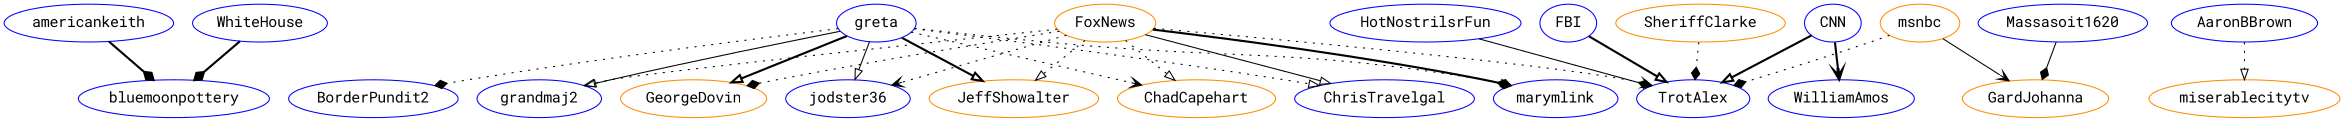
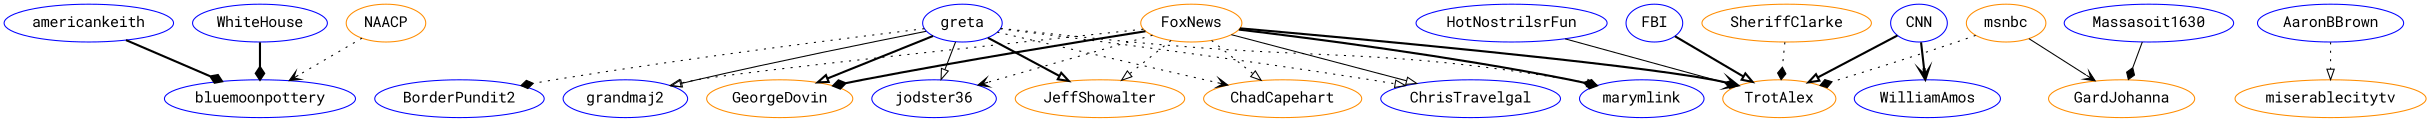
none -> (386, 23)
(2063, 23) -> (2149, 23)
(1398, 51) -> (1485, 51)
(909, 56) -> (995, 56)
(1693, 99) -> (1779, 99)
